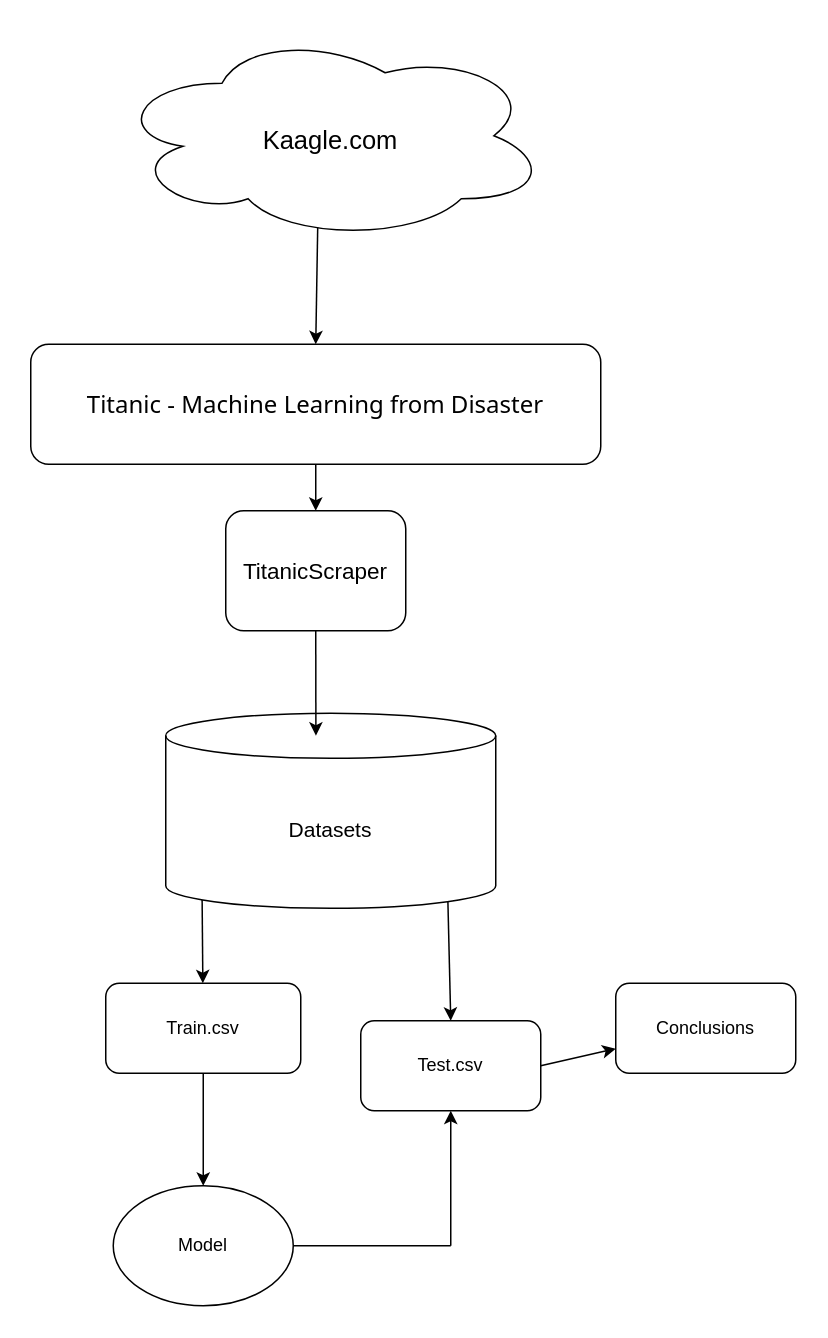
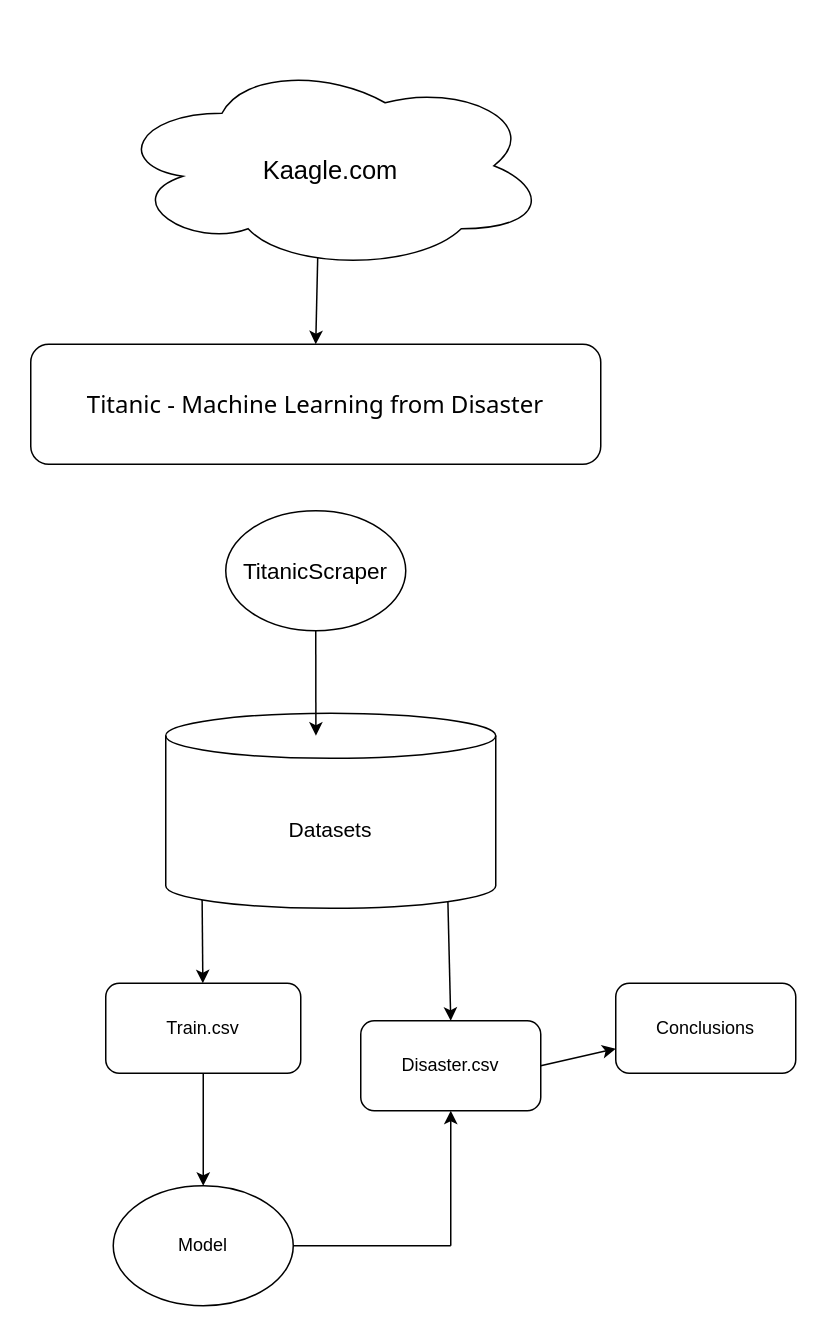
(331, 136) -> (331, 166)
(316, 483) -> none
(316, 571) -> (316, 571)
(451, 1066) -> (451, 1066)
